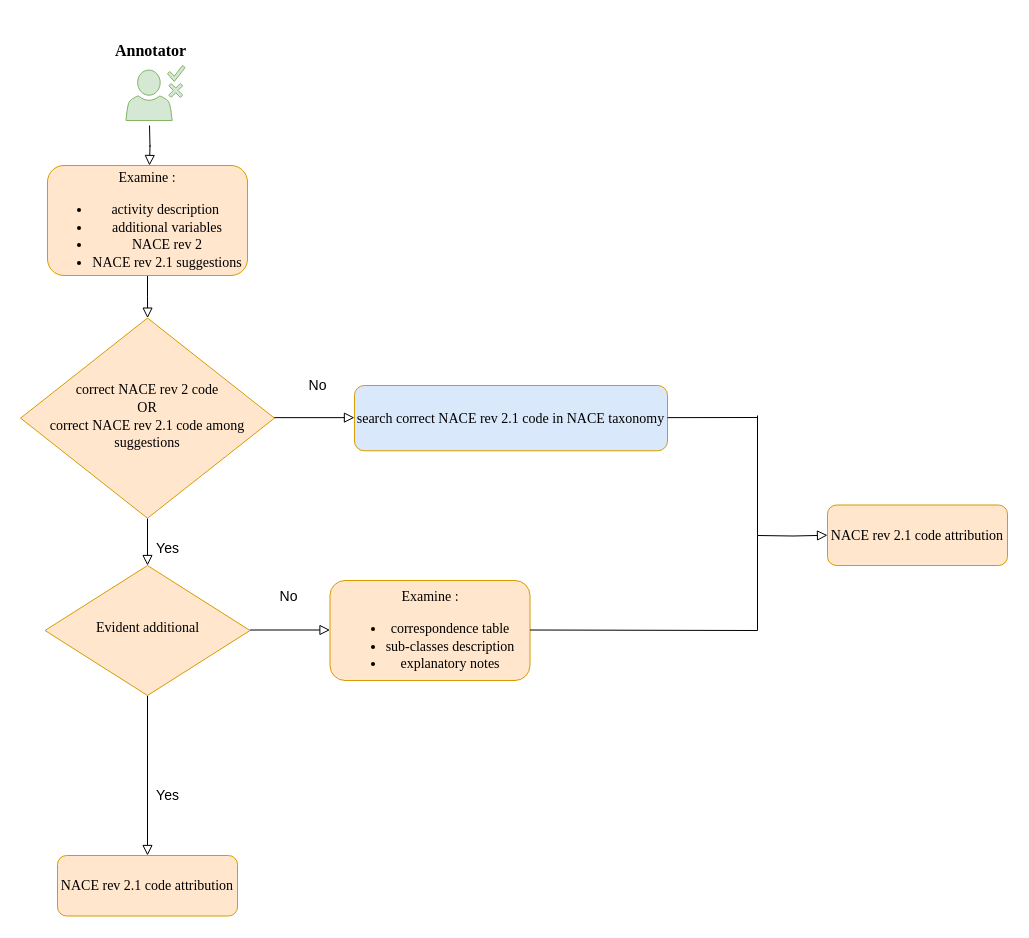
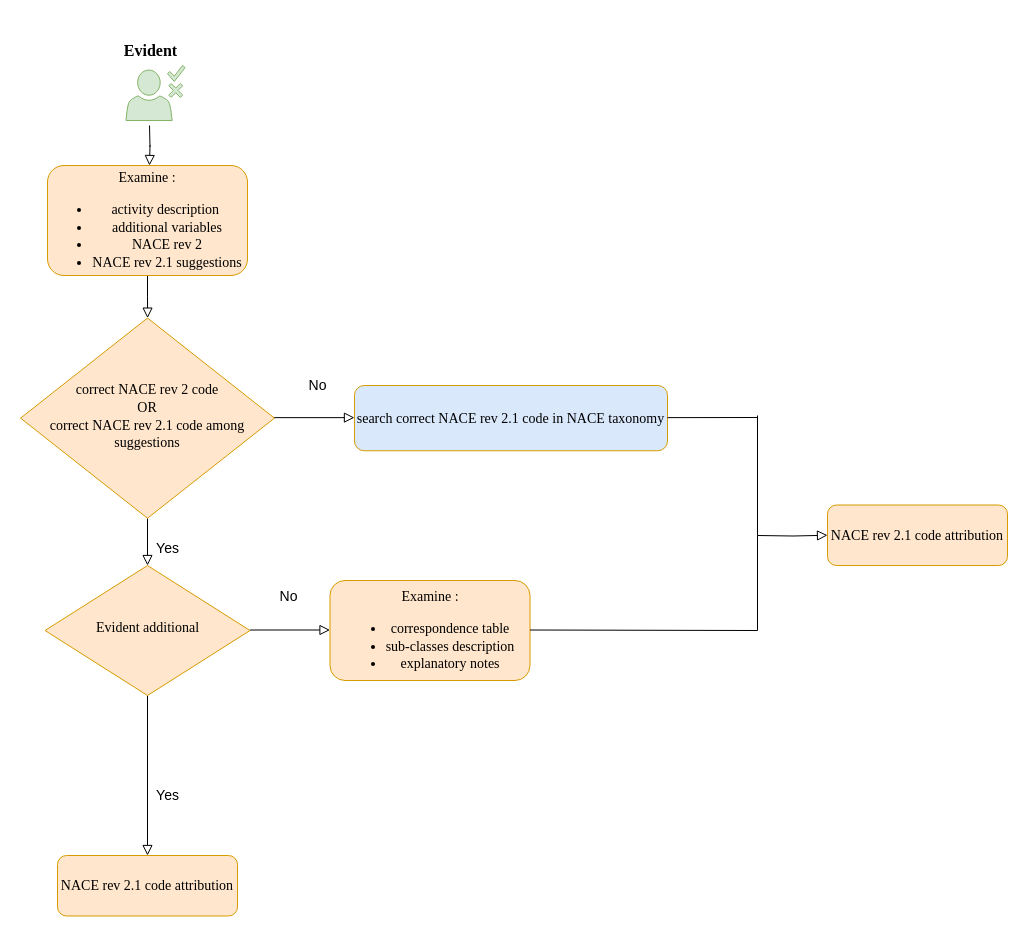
(151, 51) -> (151, 51)
